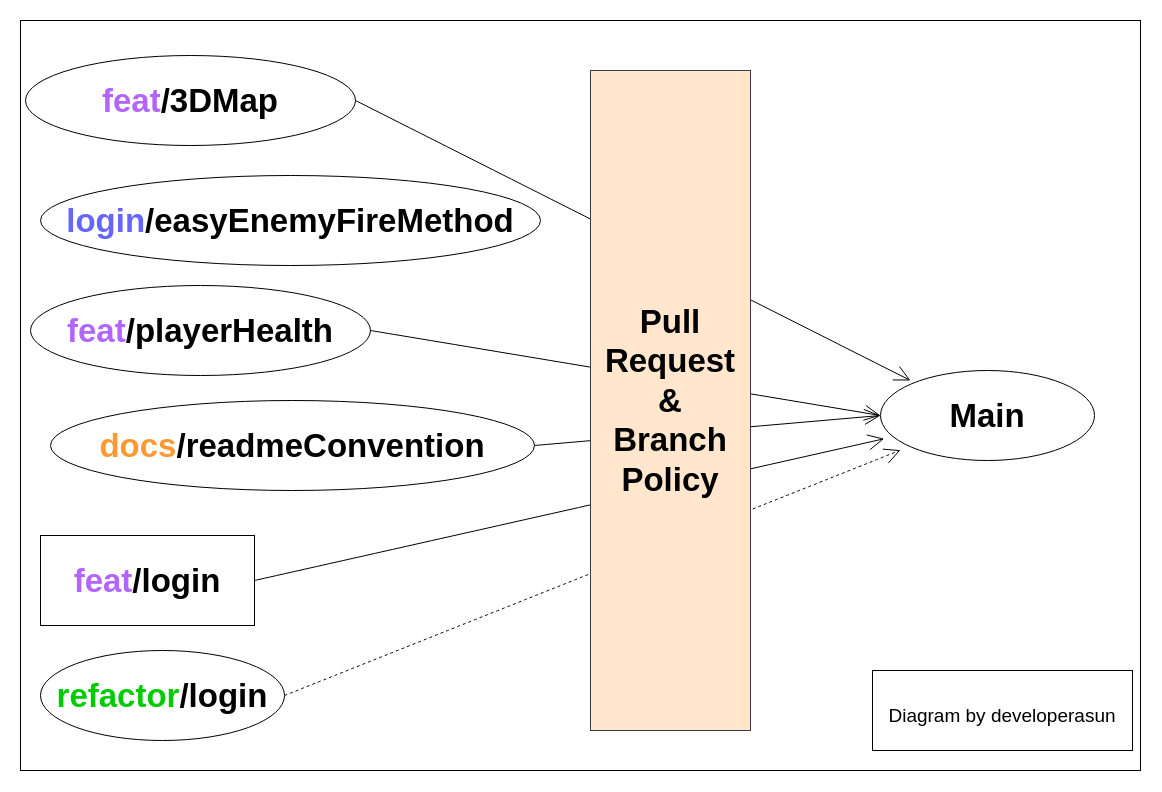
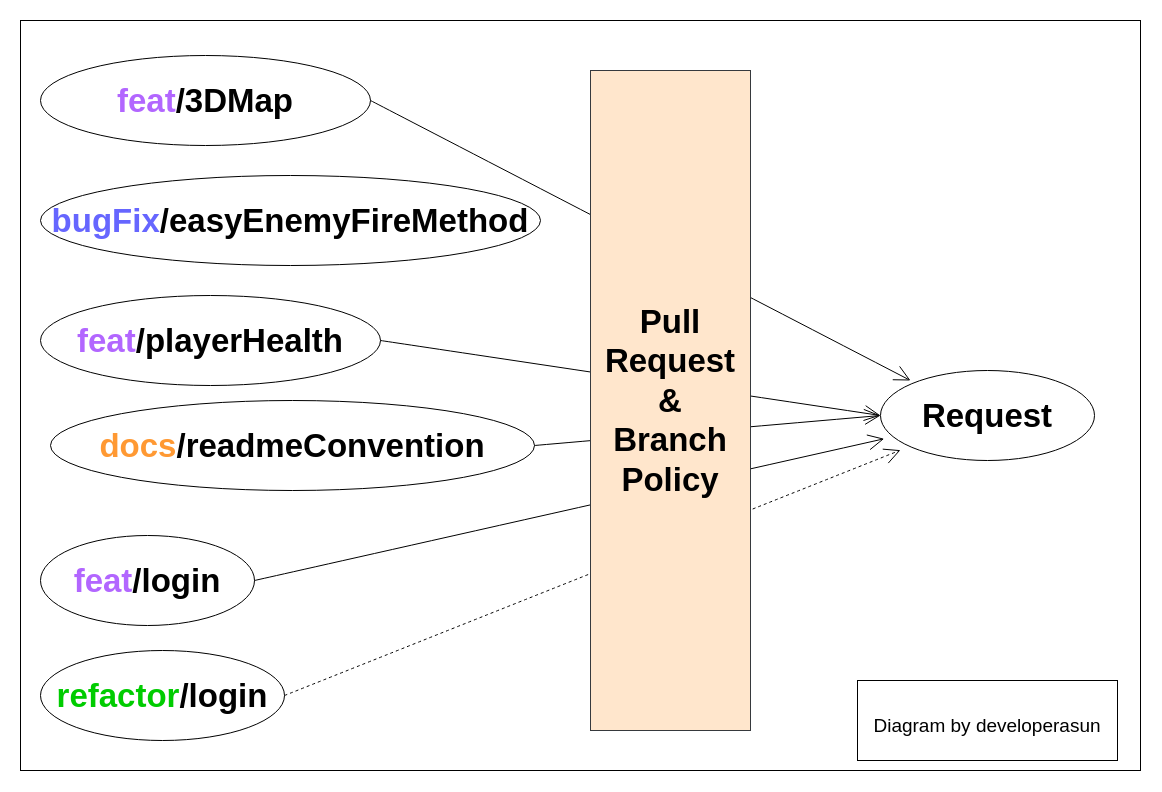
(191, 101) -> (206, 101)
(291, 221) -> (291, 221)
(201, 331) -> (211, 341)
(988, 416) -> (988, 416)
(148, 581) -> (148, 581)
(1003, 711) -> (988, 721)
